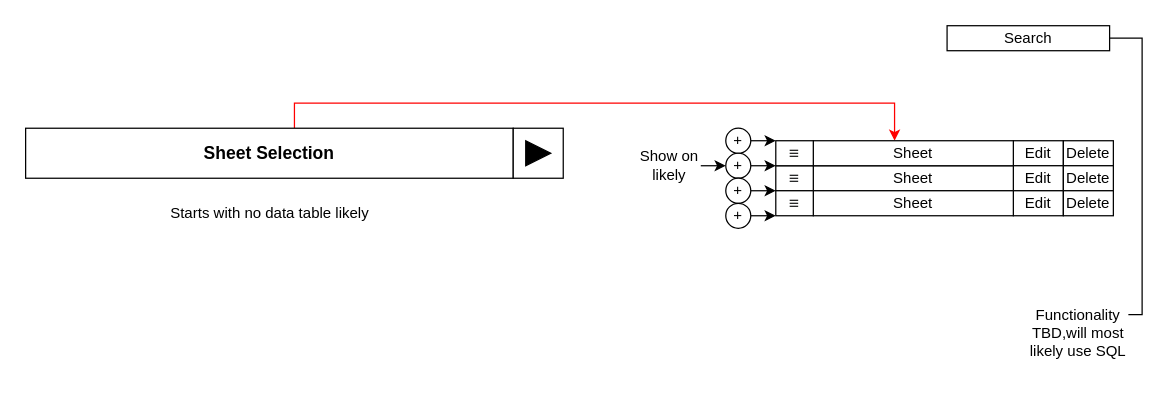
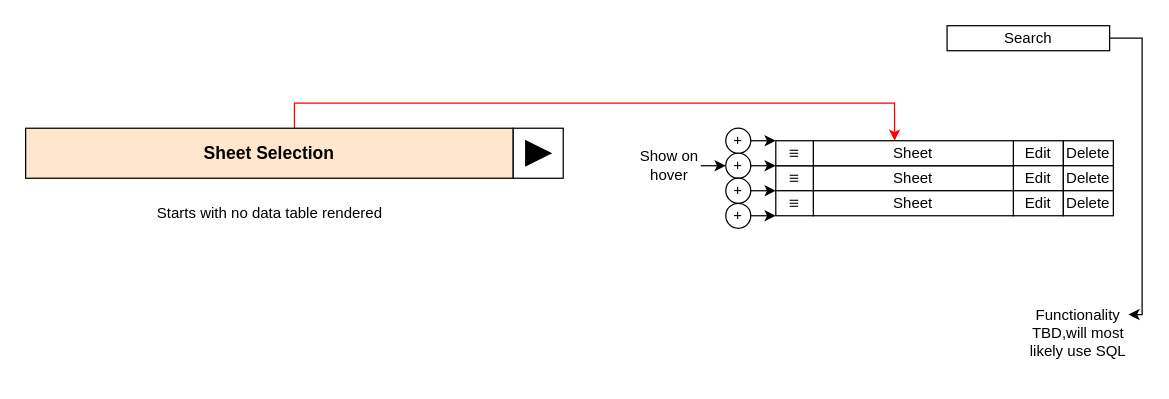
(269, 153) -> (269, 153)
(669, 166) -> (669, 166)
(270, 213) -> (270, 213)
(1133, 314) -> (1137, 314)
